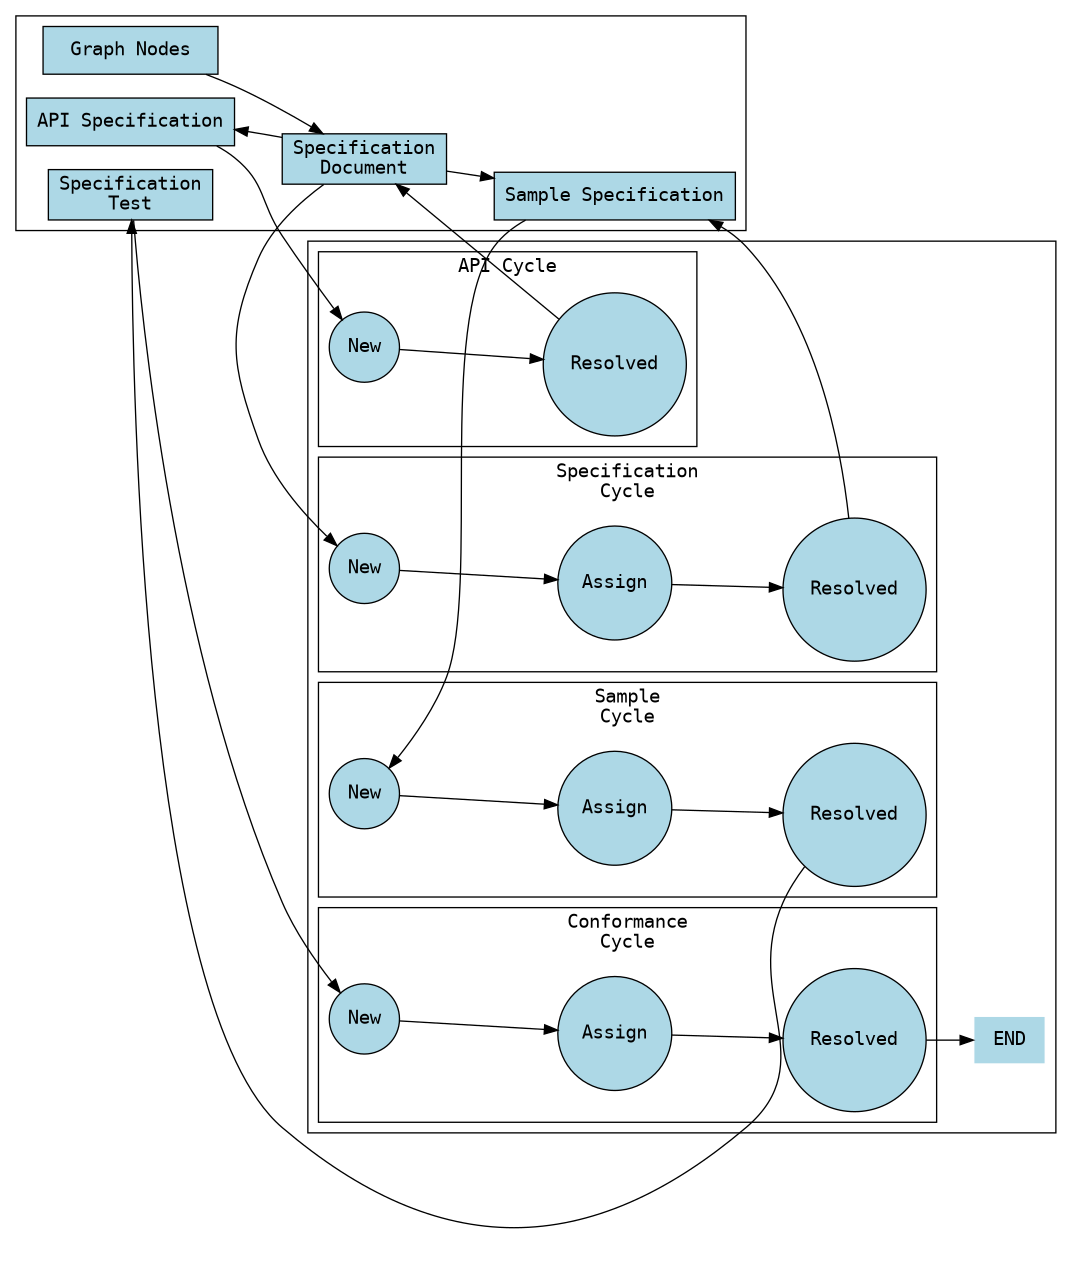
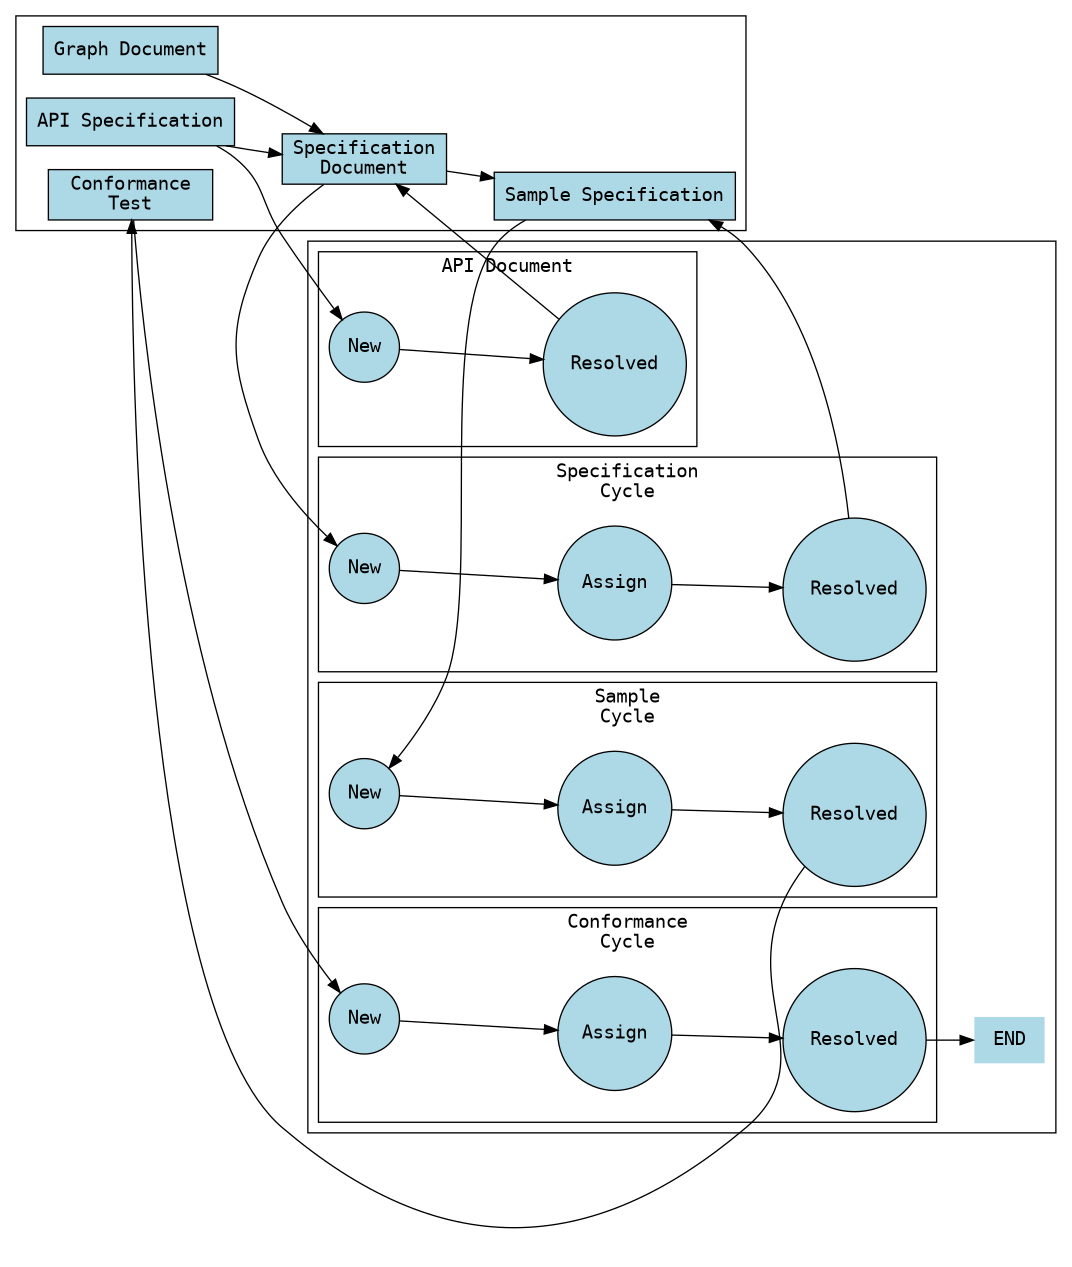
(131, 50) -> (131, 50)
(265, 134) -> (247, 149)
(131, 195) -> (131, 195)
(508, 267) -> (508, 267)
